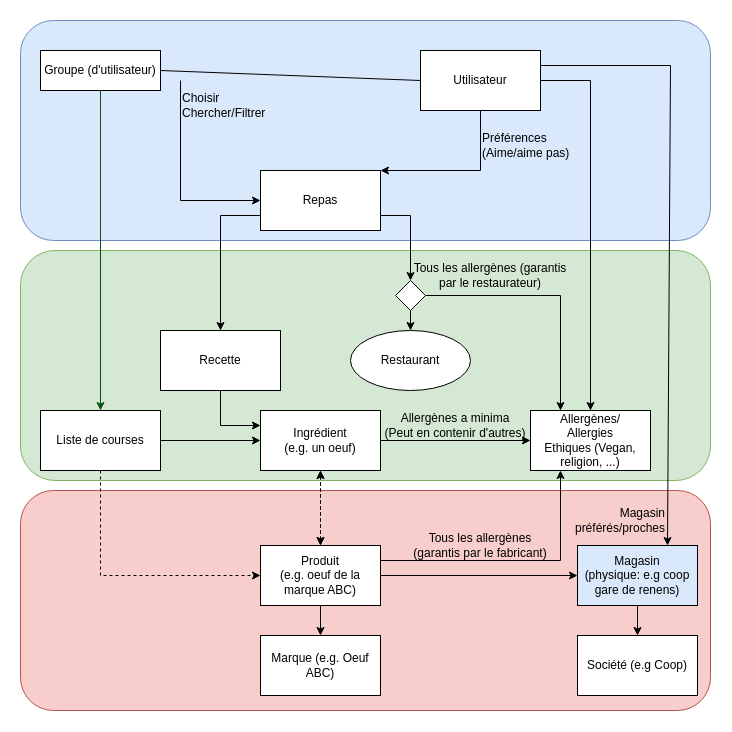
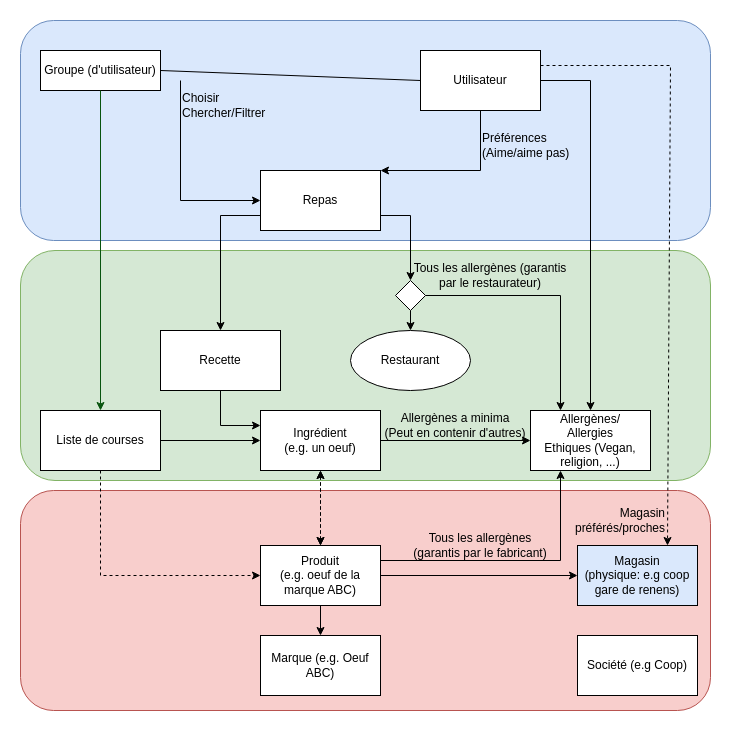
(670, 116) -> (670, 116)
(638, 617) -> none
